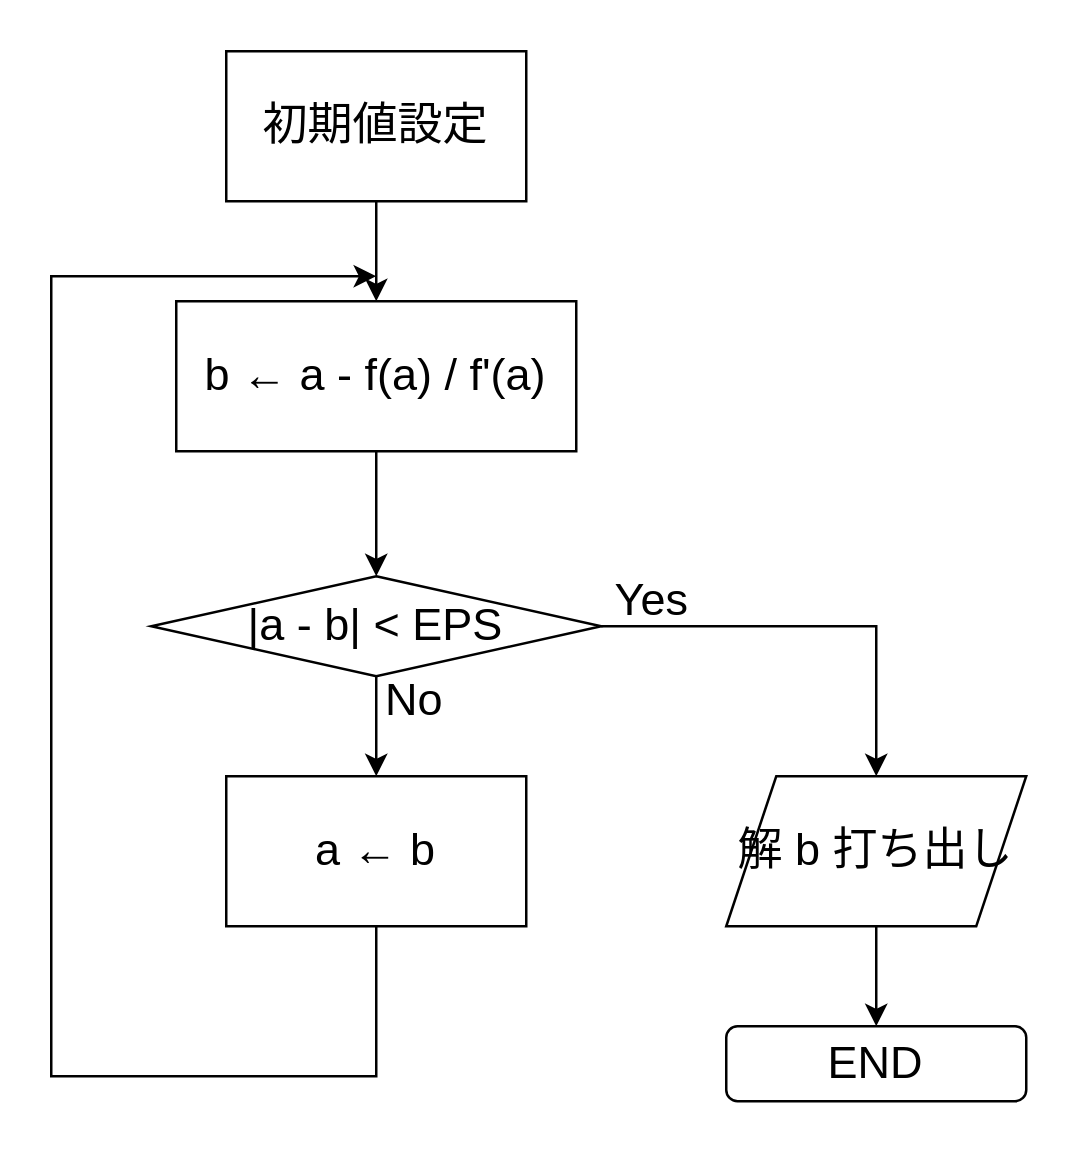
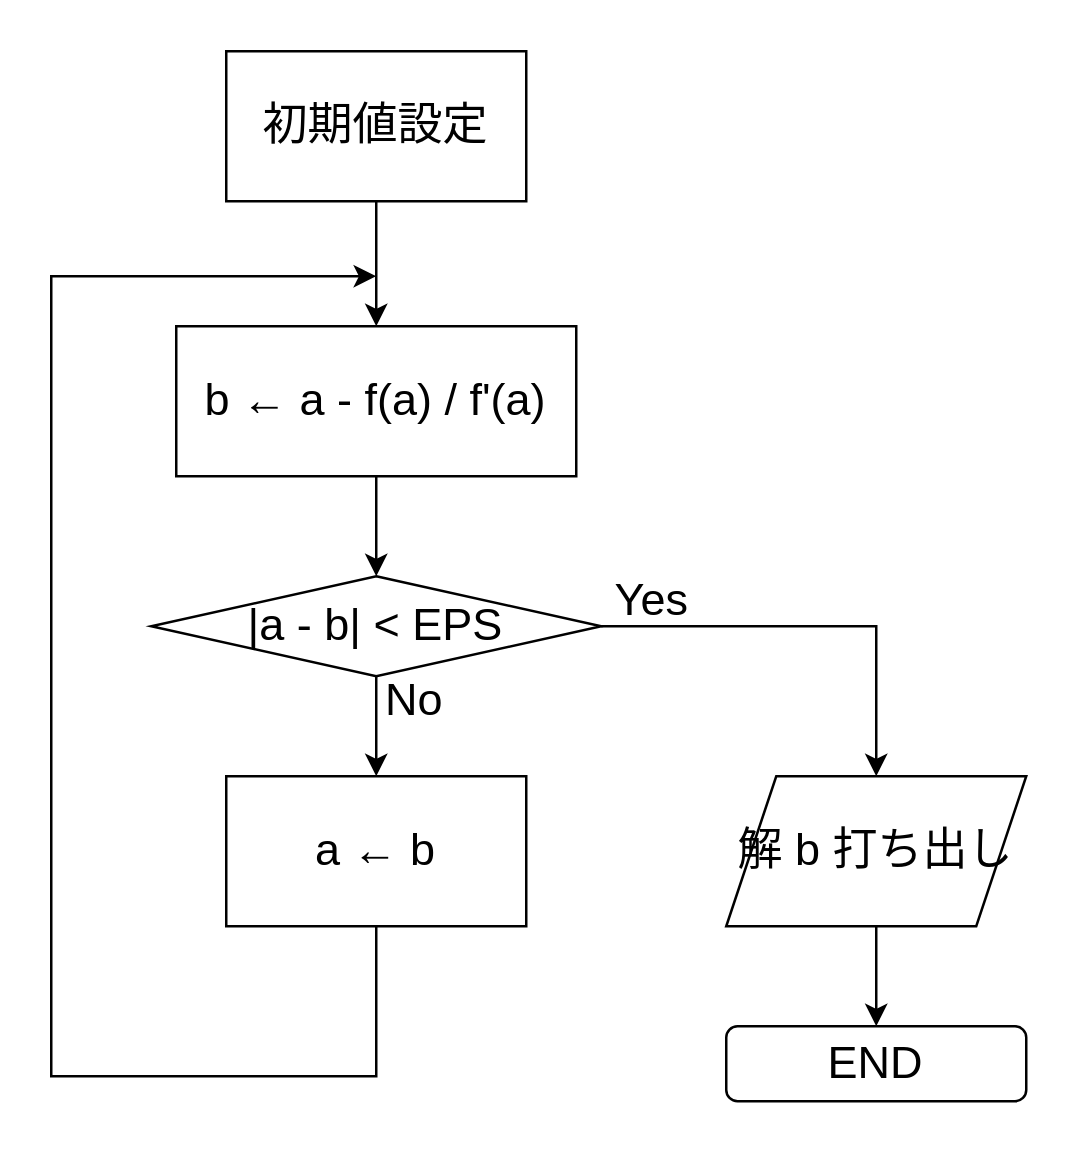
(376, 376) -> (376, 401)
